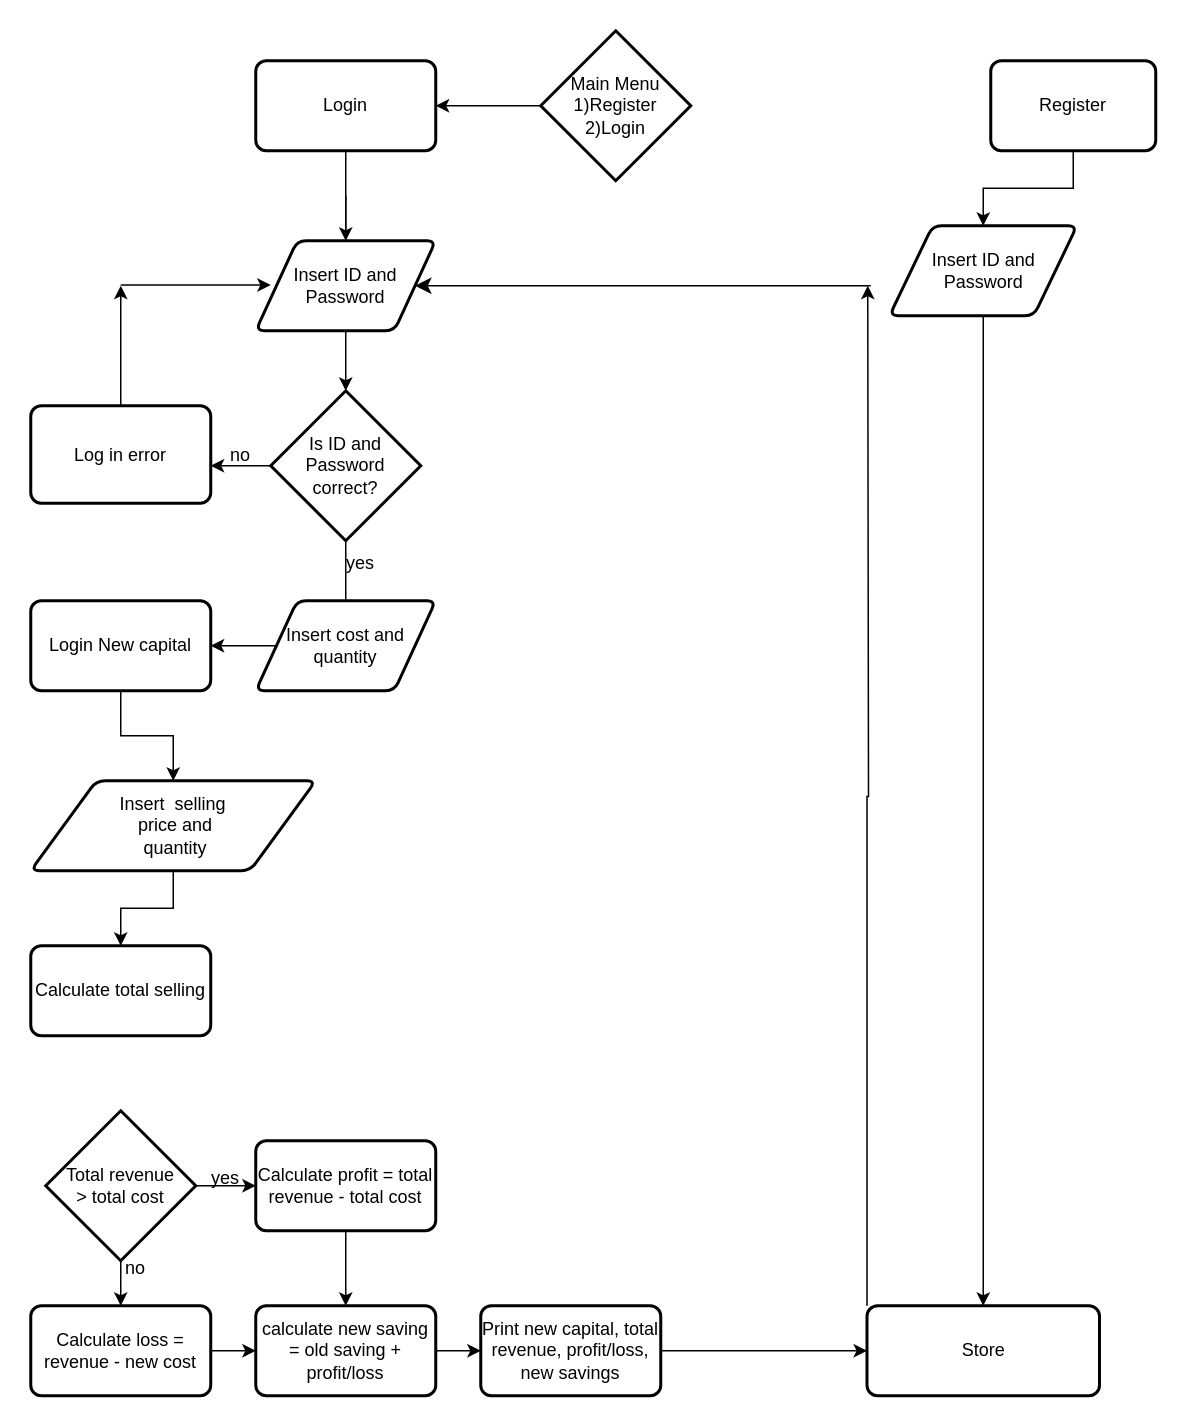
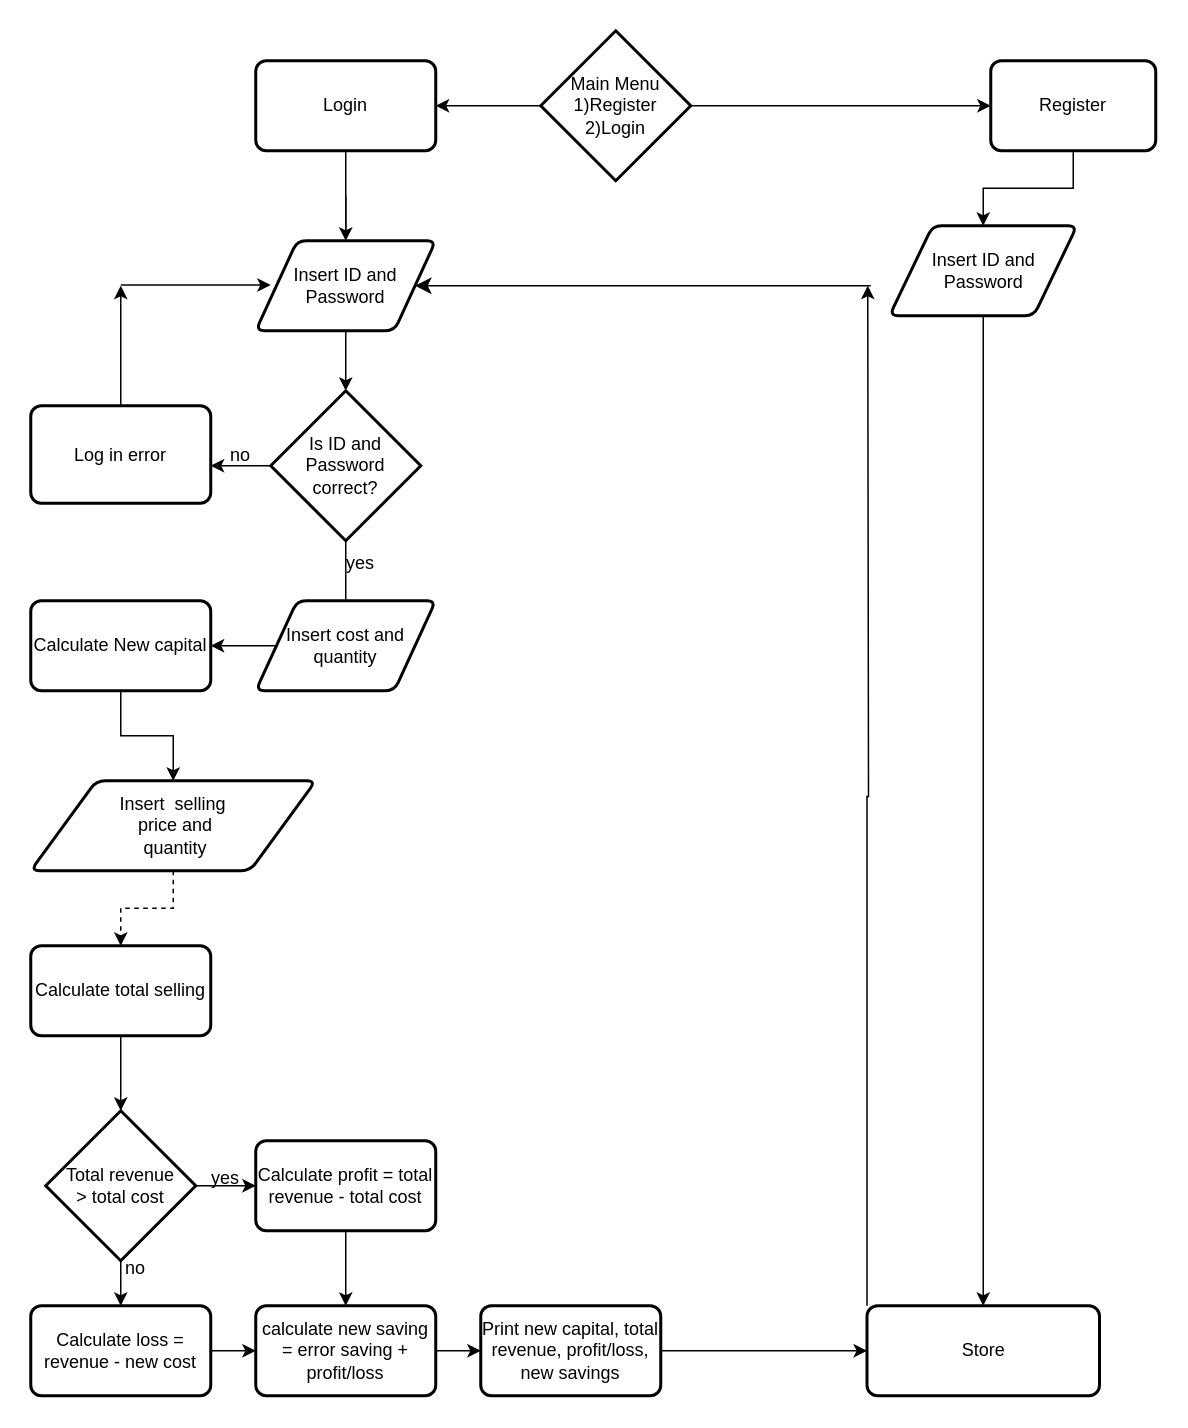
none -> (836, 106)
(121, 646) -> (121, 646)
(151, 908) -> (151, 908)
none -> (121, 1068)
(346, 1351) -> (346, 1351)
